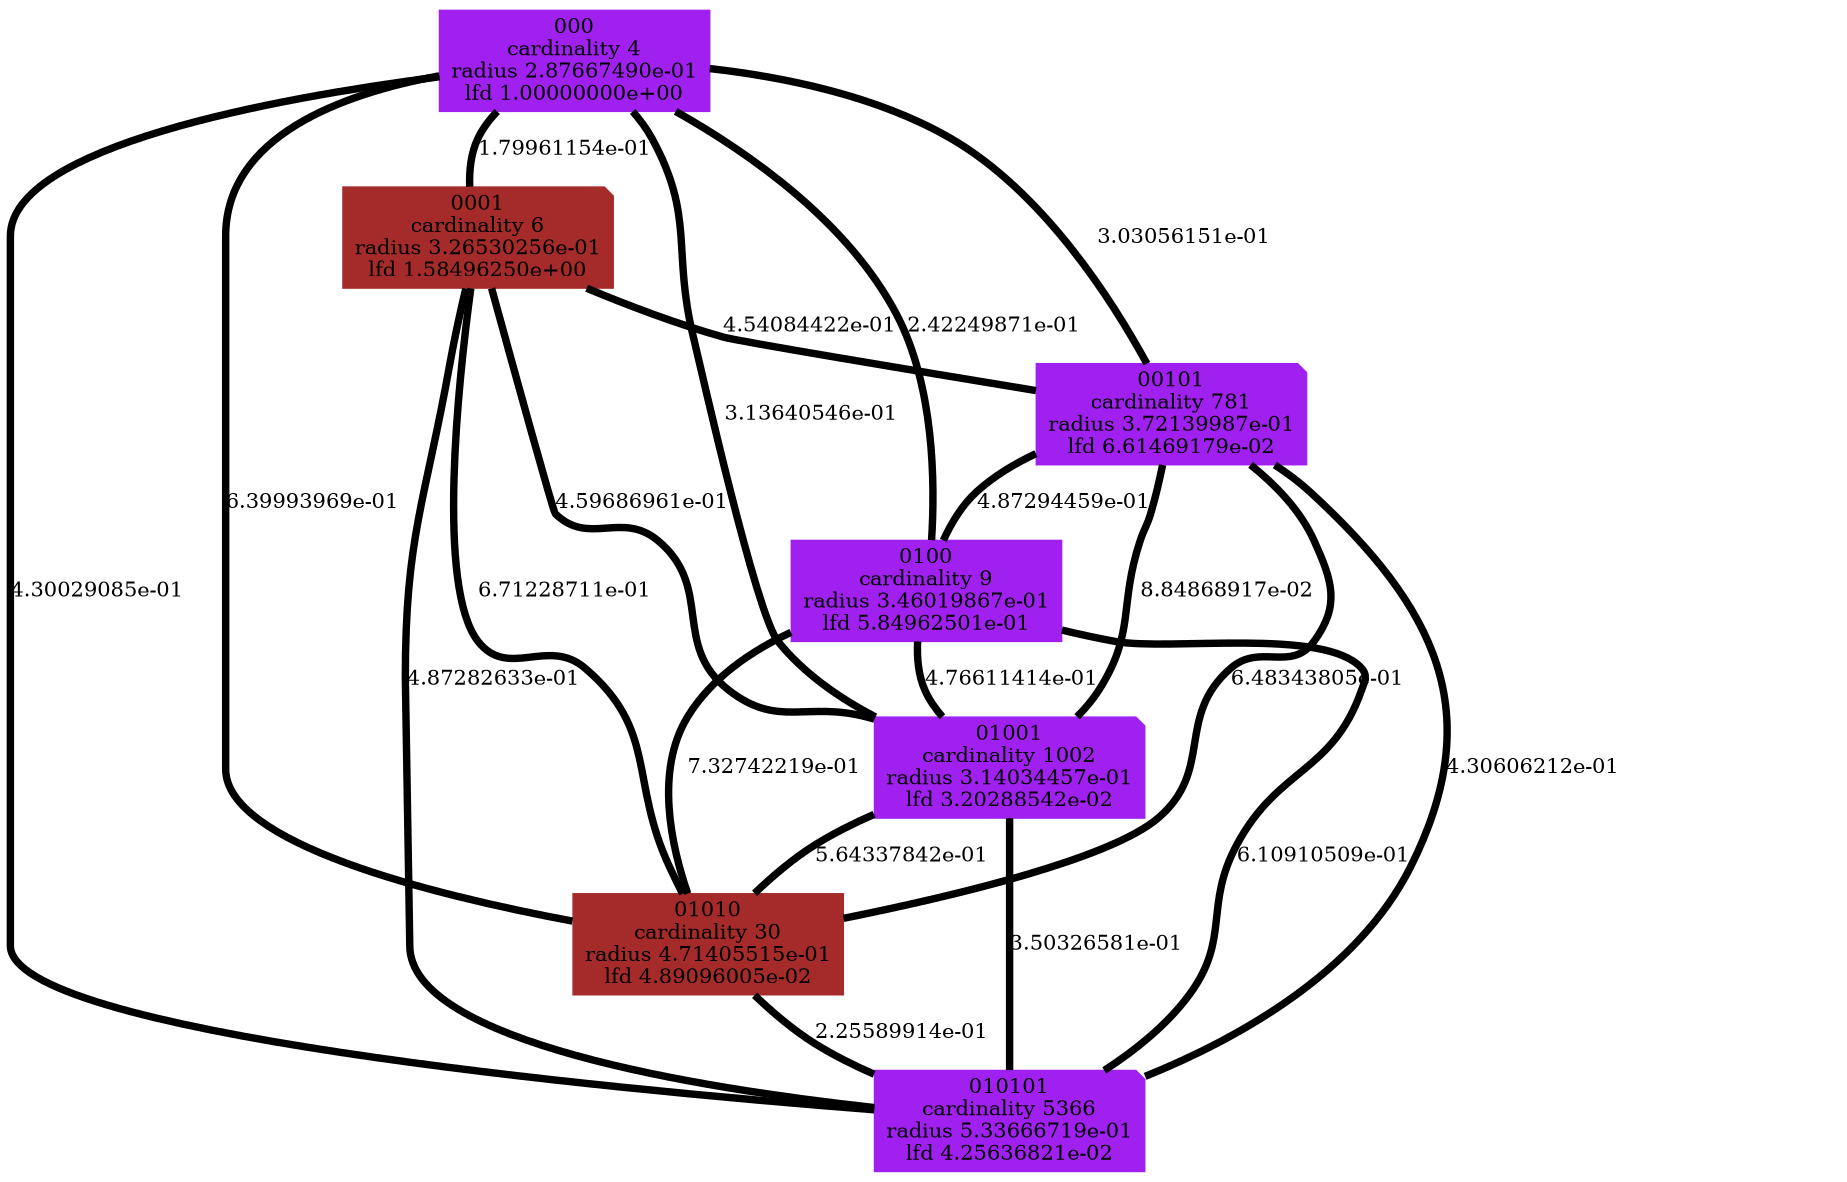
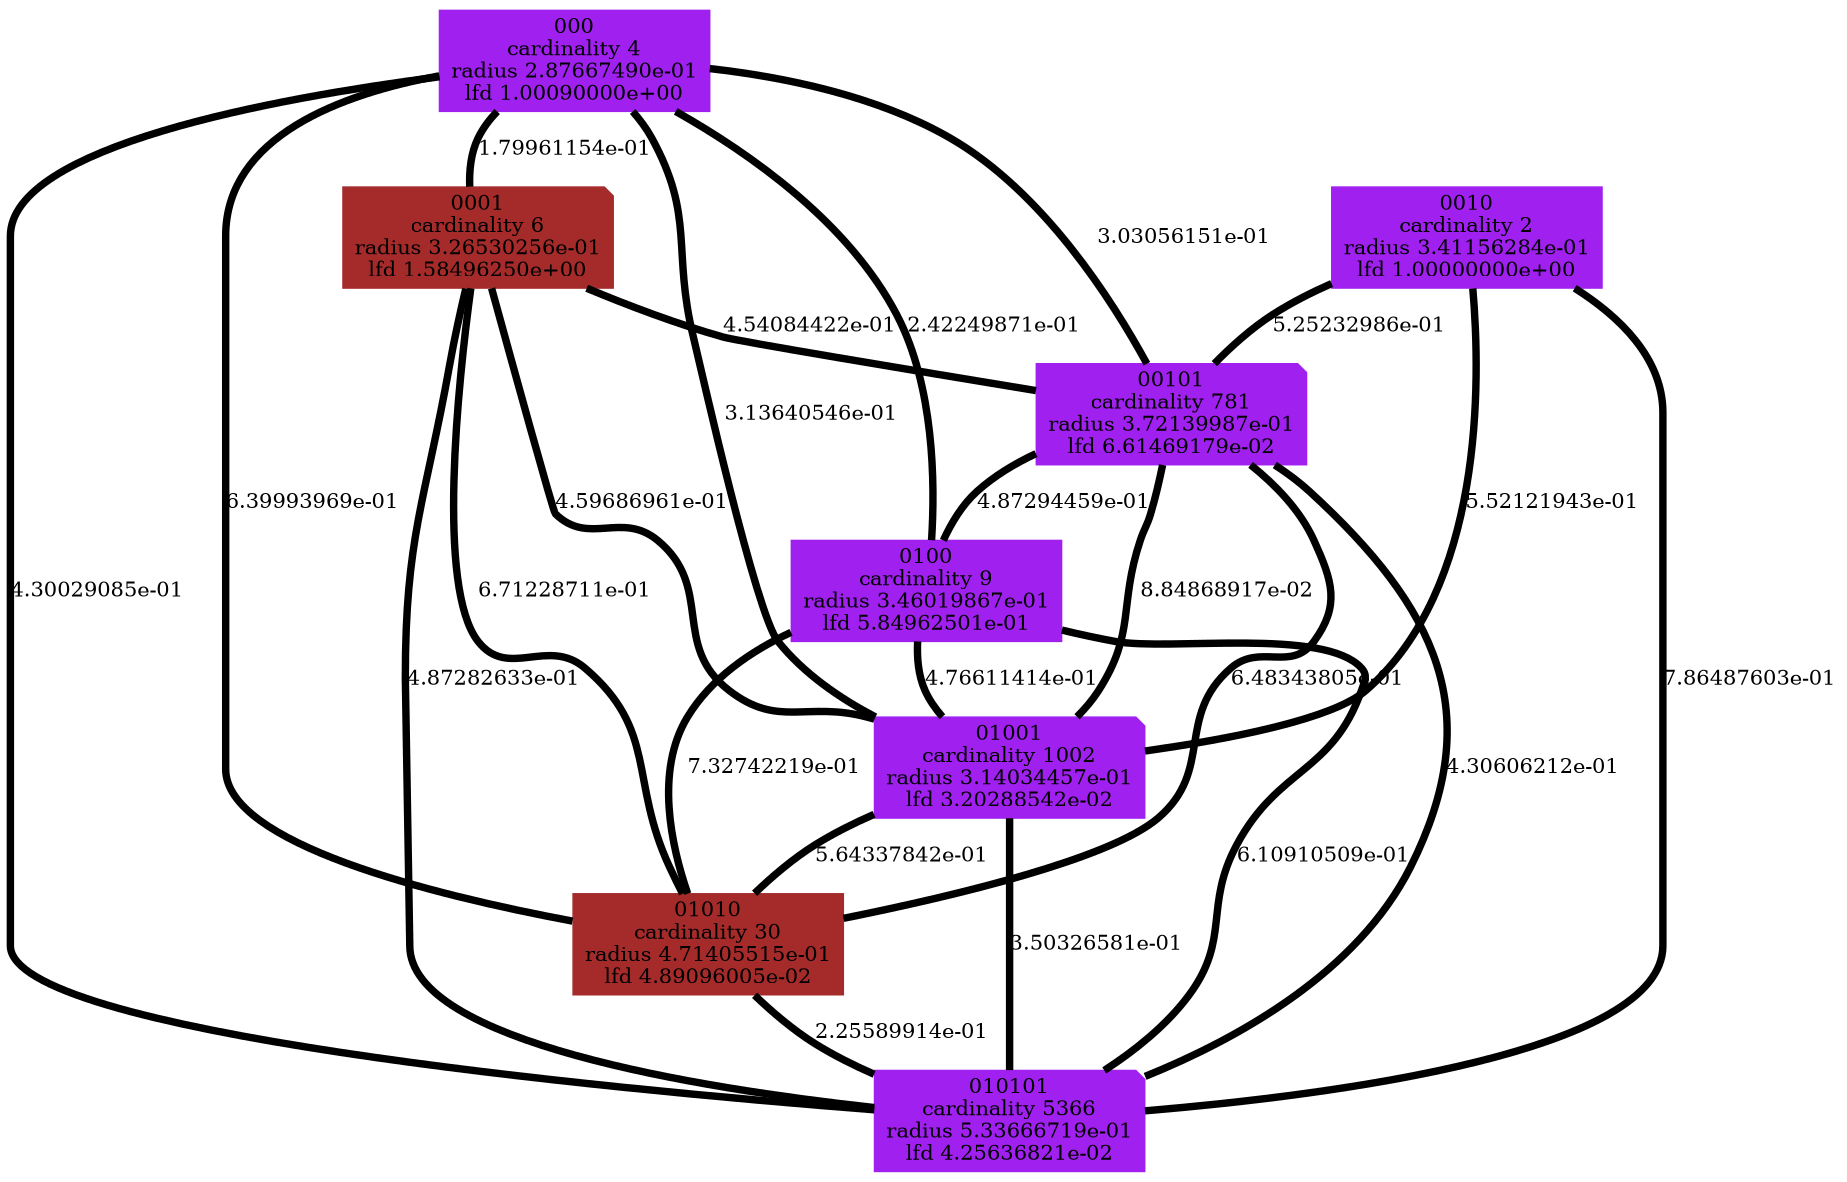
(575, 61) -> (575, 61)
none -> (1467, 238)
